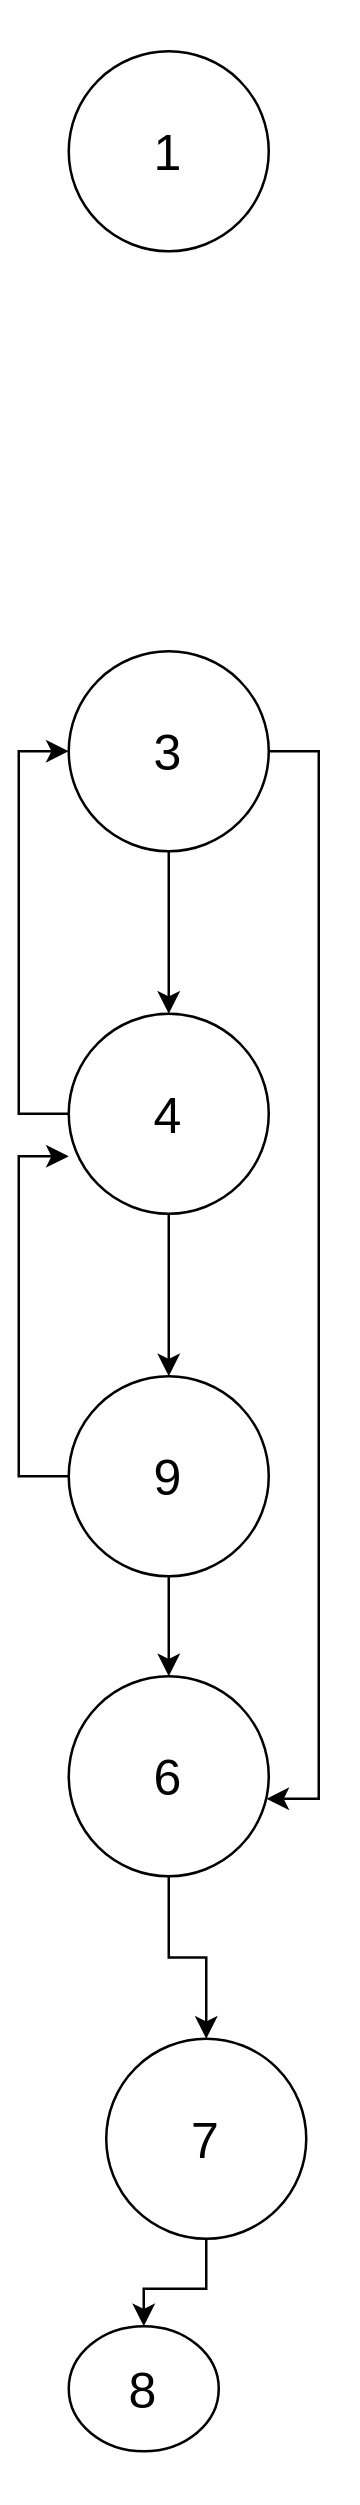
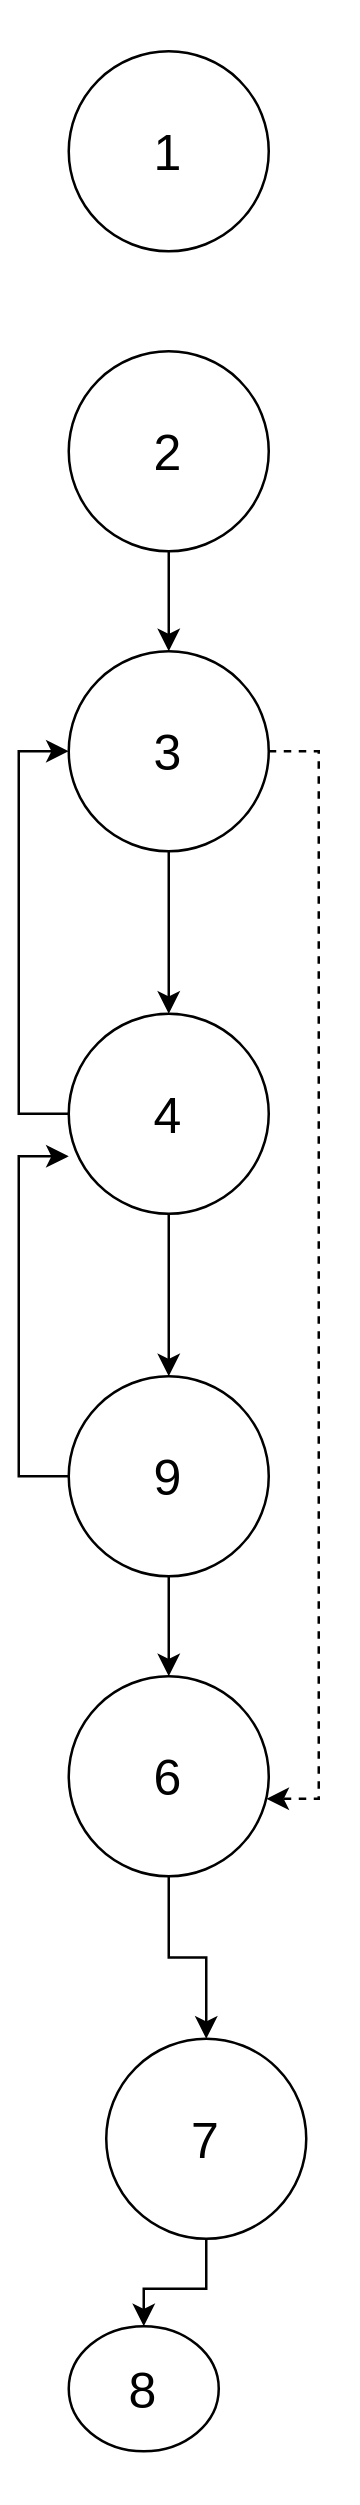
none -> (169, 451)
none -> (169, 593)
(319, 1266) -> (319, 1266)
